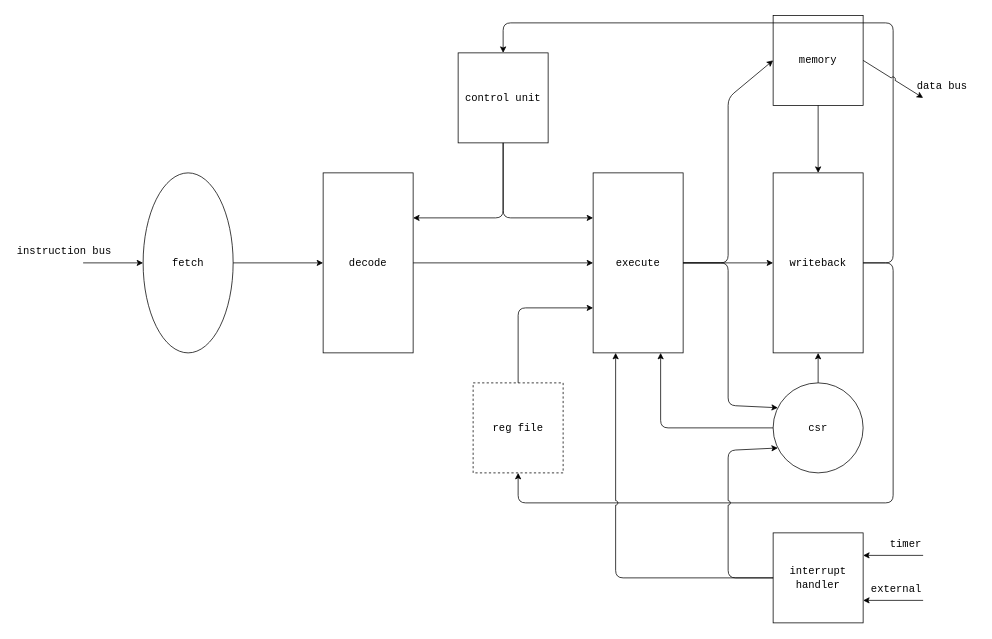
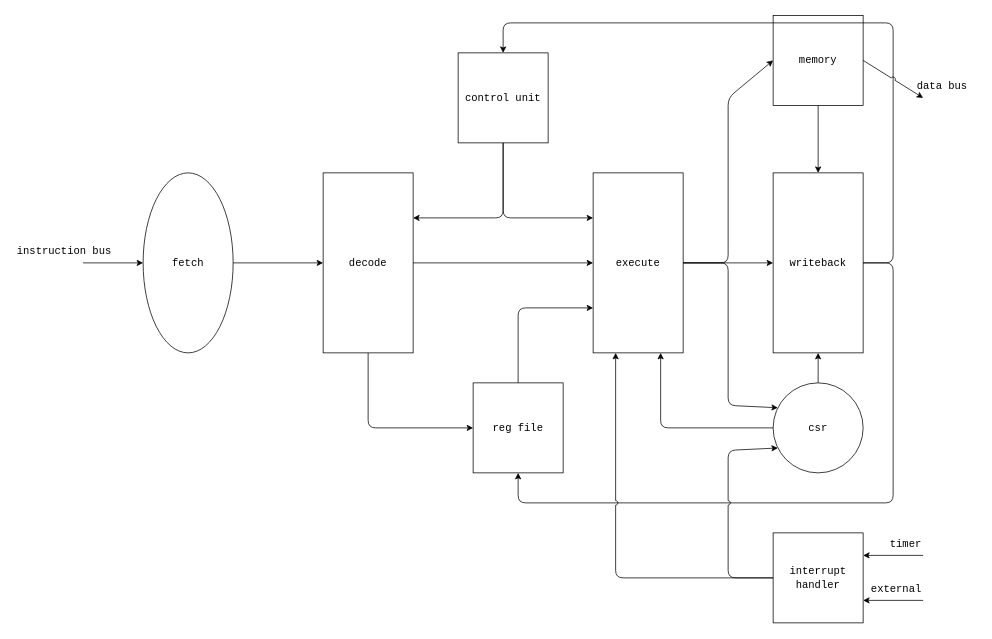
none -> (370, 426)
(518, 428) -> (518, 428)
